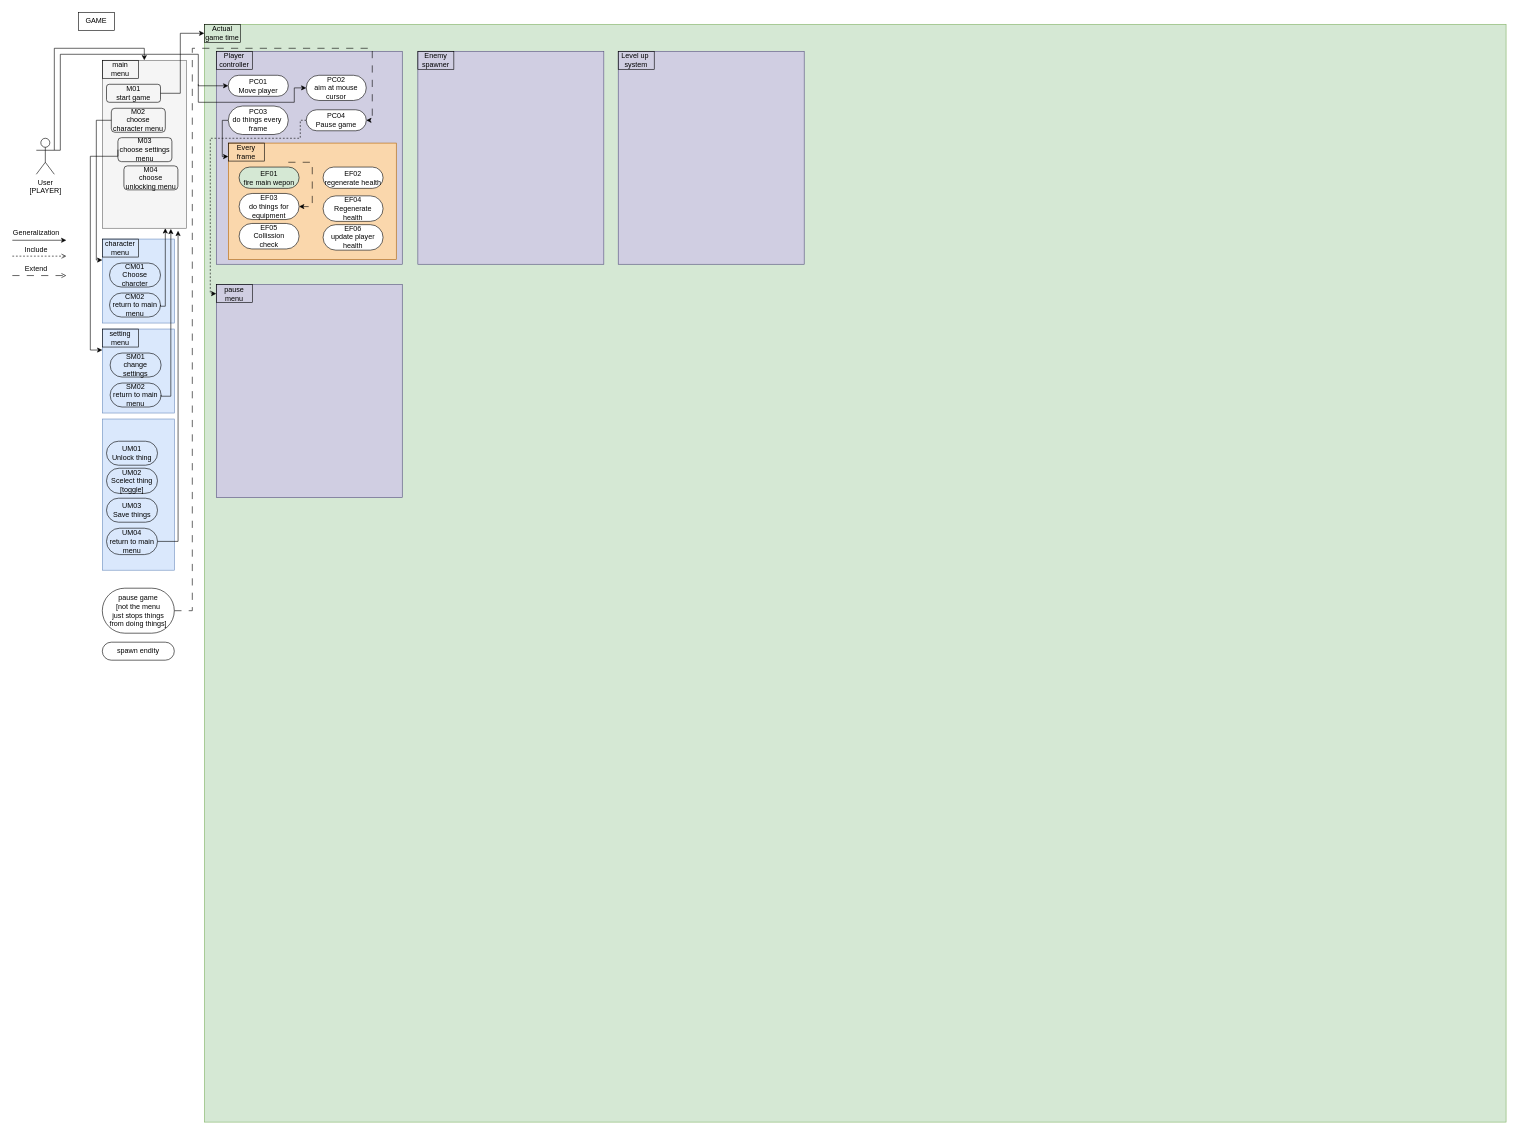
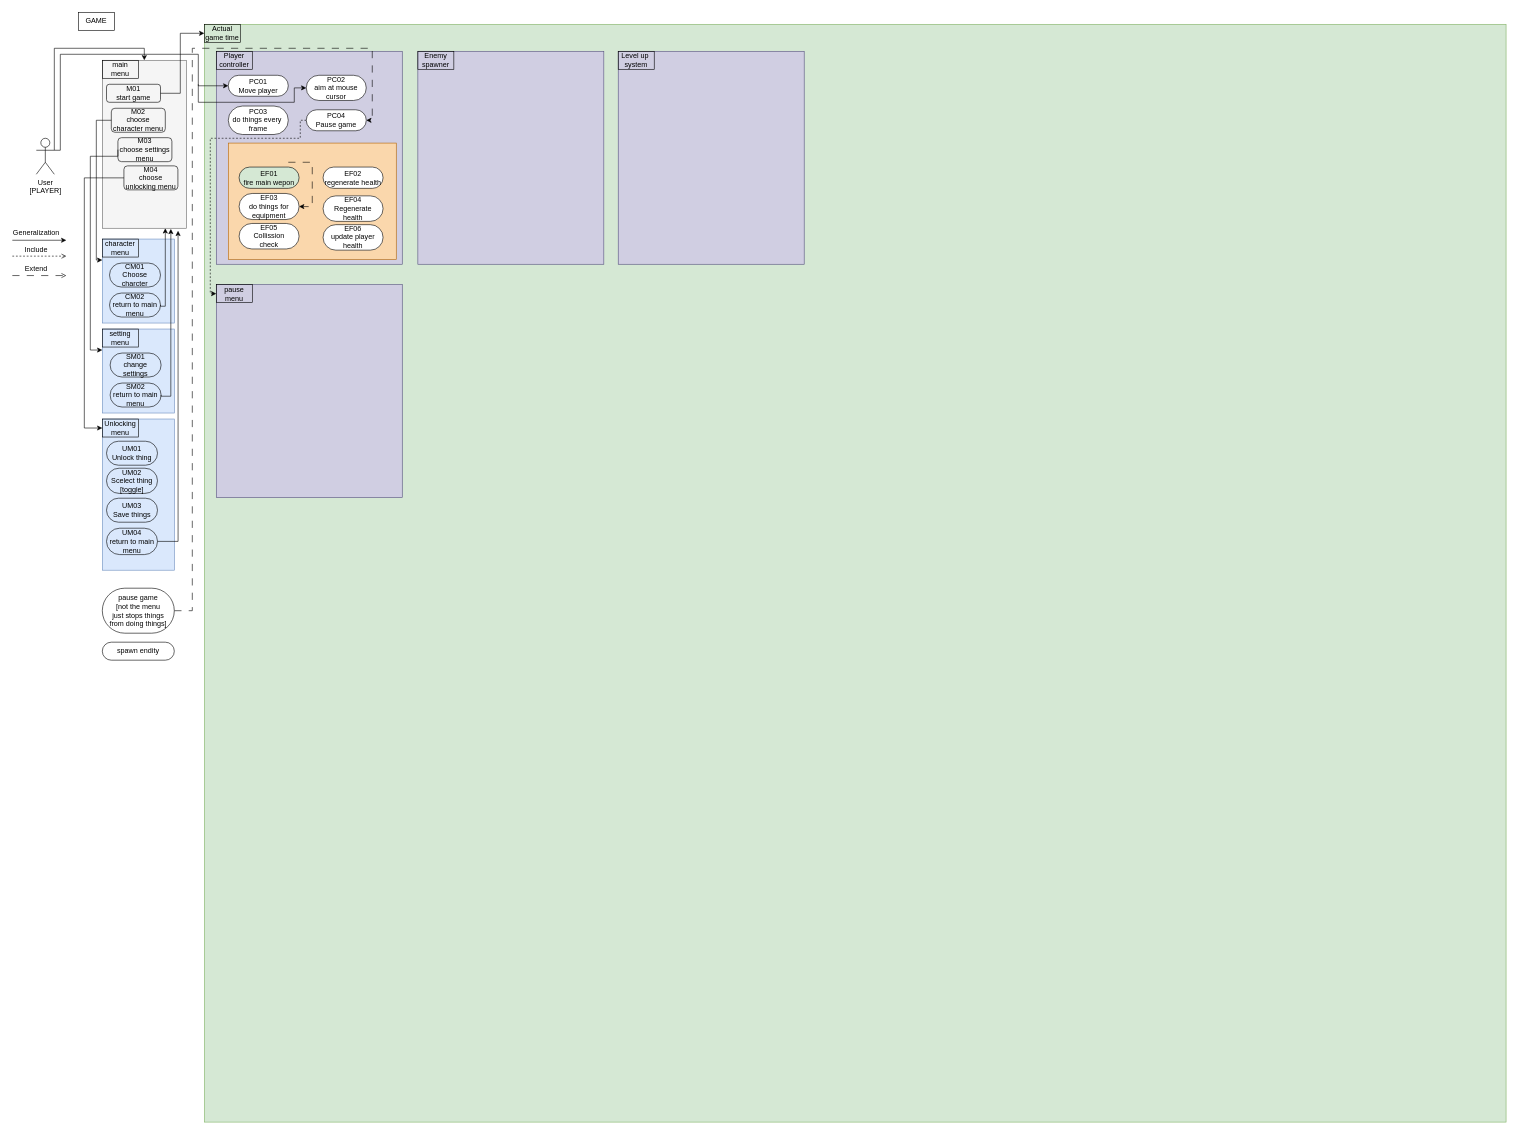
(246, 152) -> none
(222, 155) -> none
none -> (84, 303)
none -> (120, 428)
